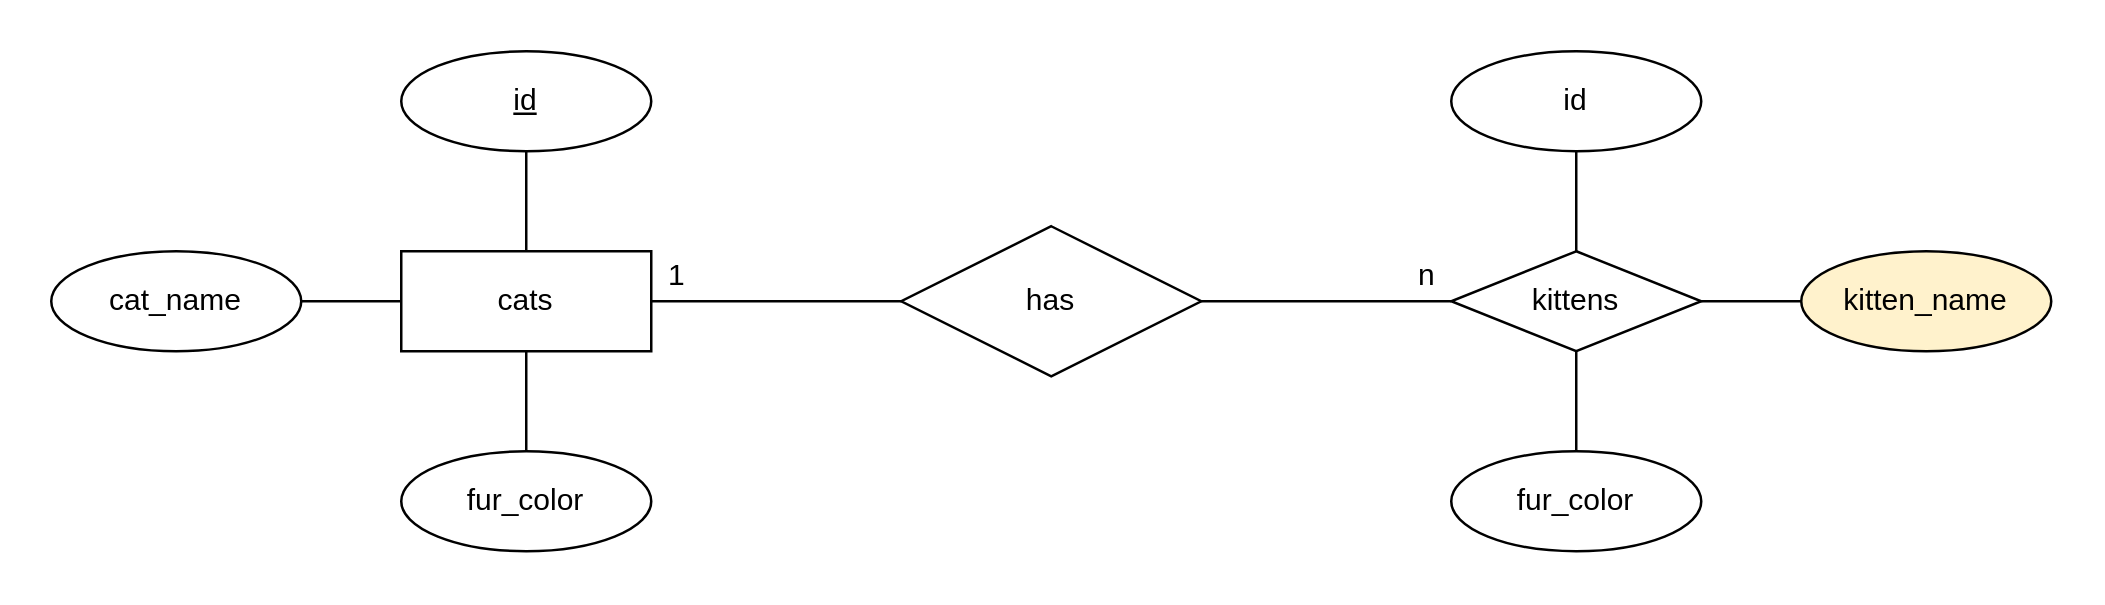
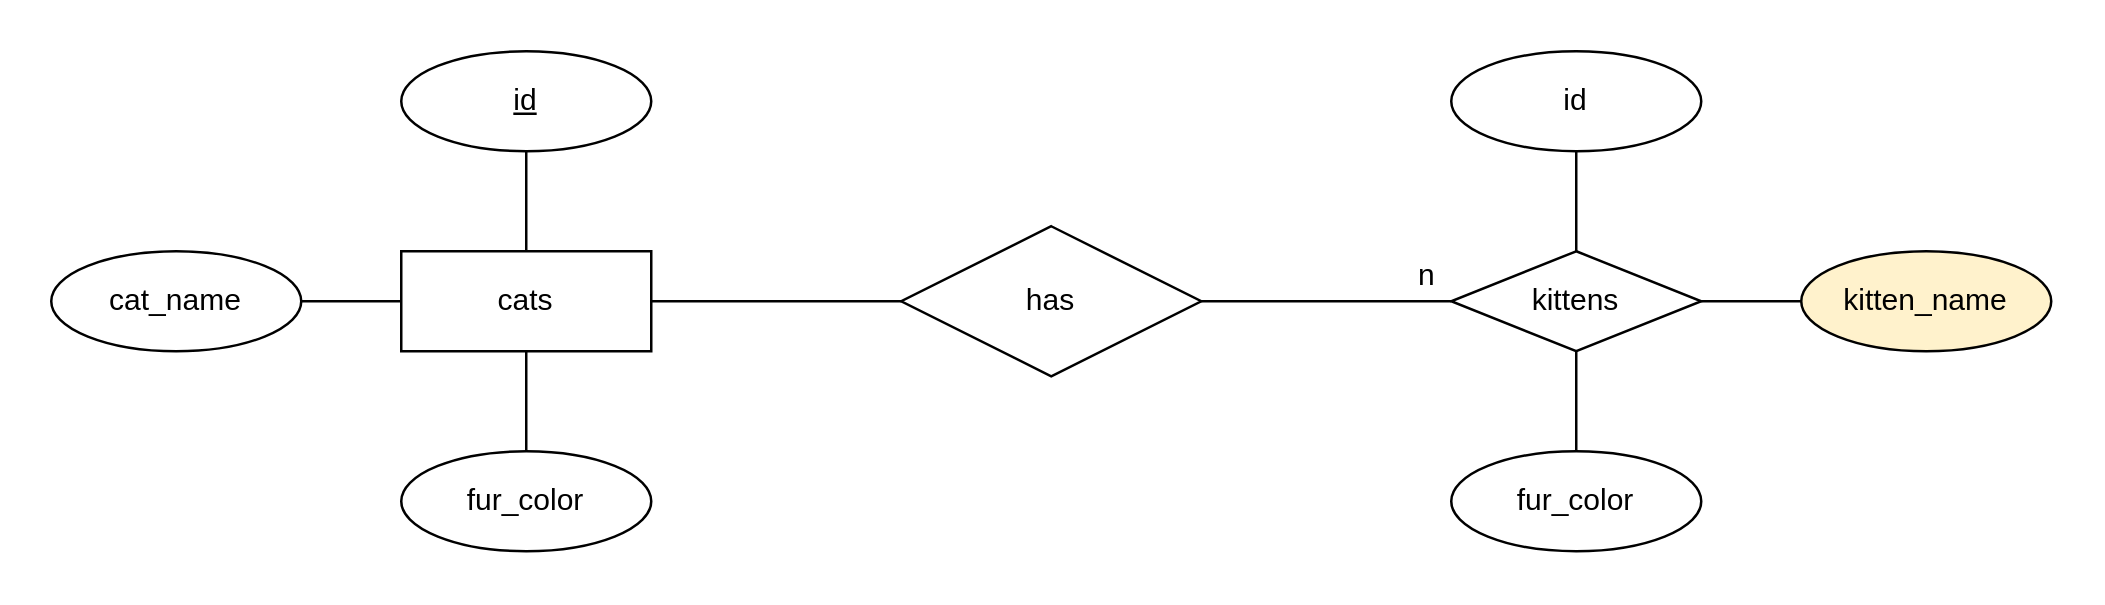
(676, 276) -> none
